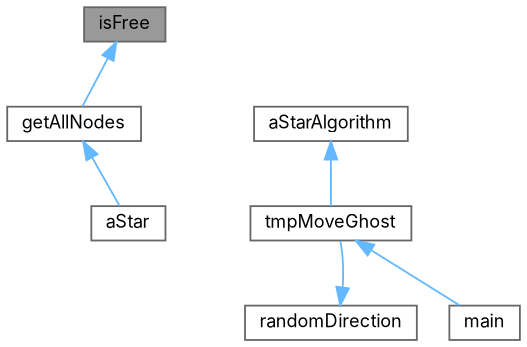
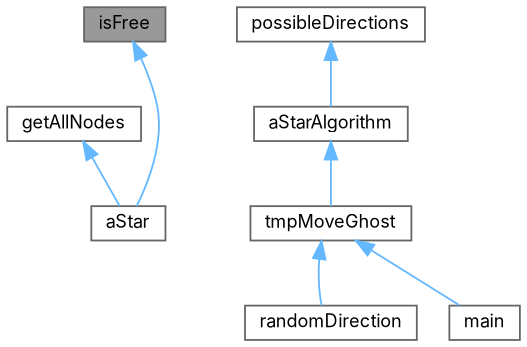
none -> (331, 24)
(95, 82) -> (159, 132)
(343, 264) -> (319, 282)
